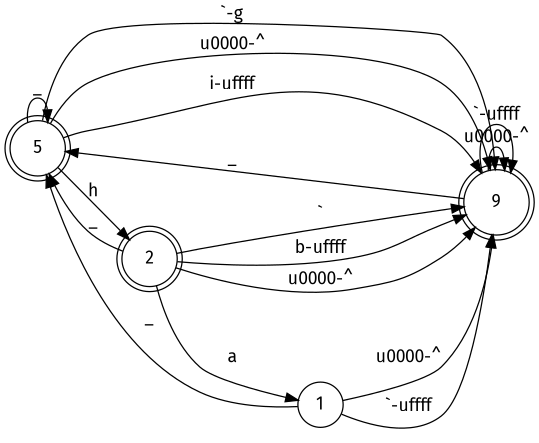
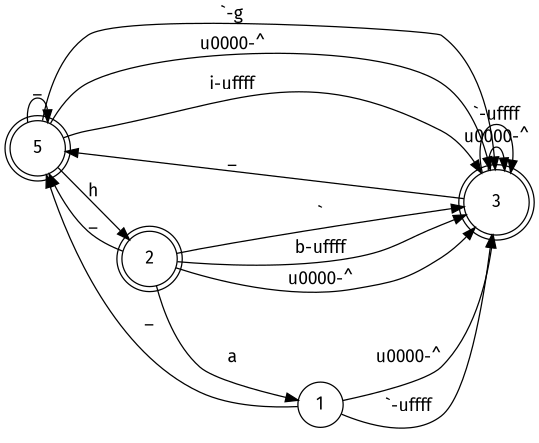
(496, 202) -> (496, 202)
